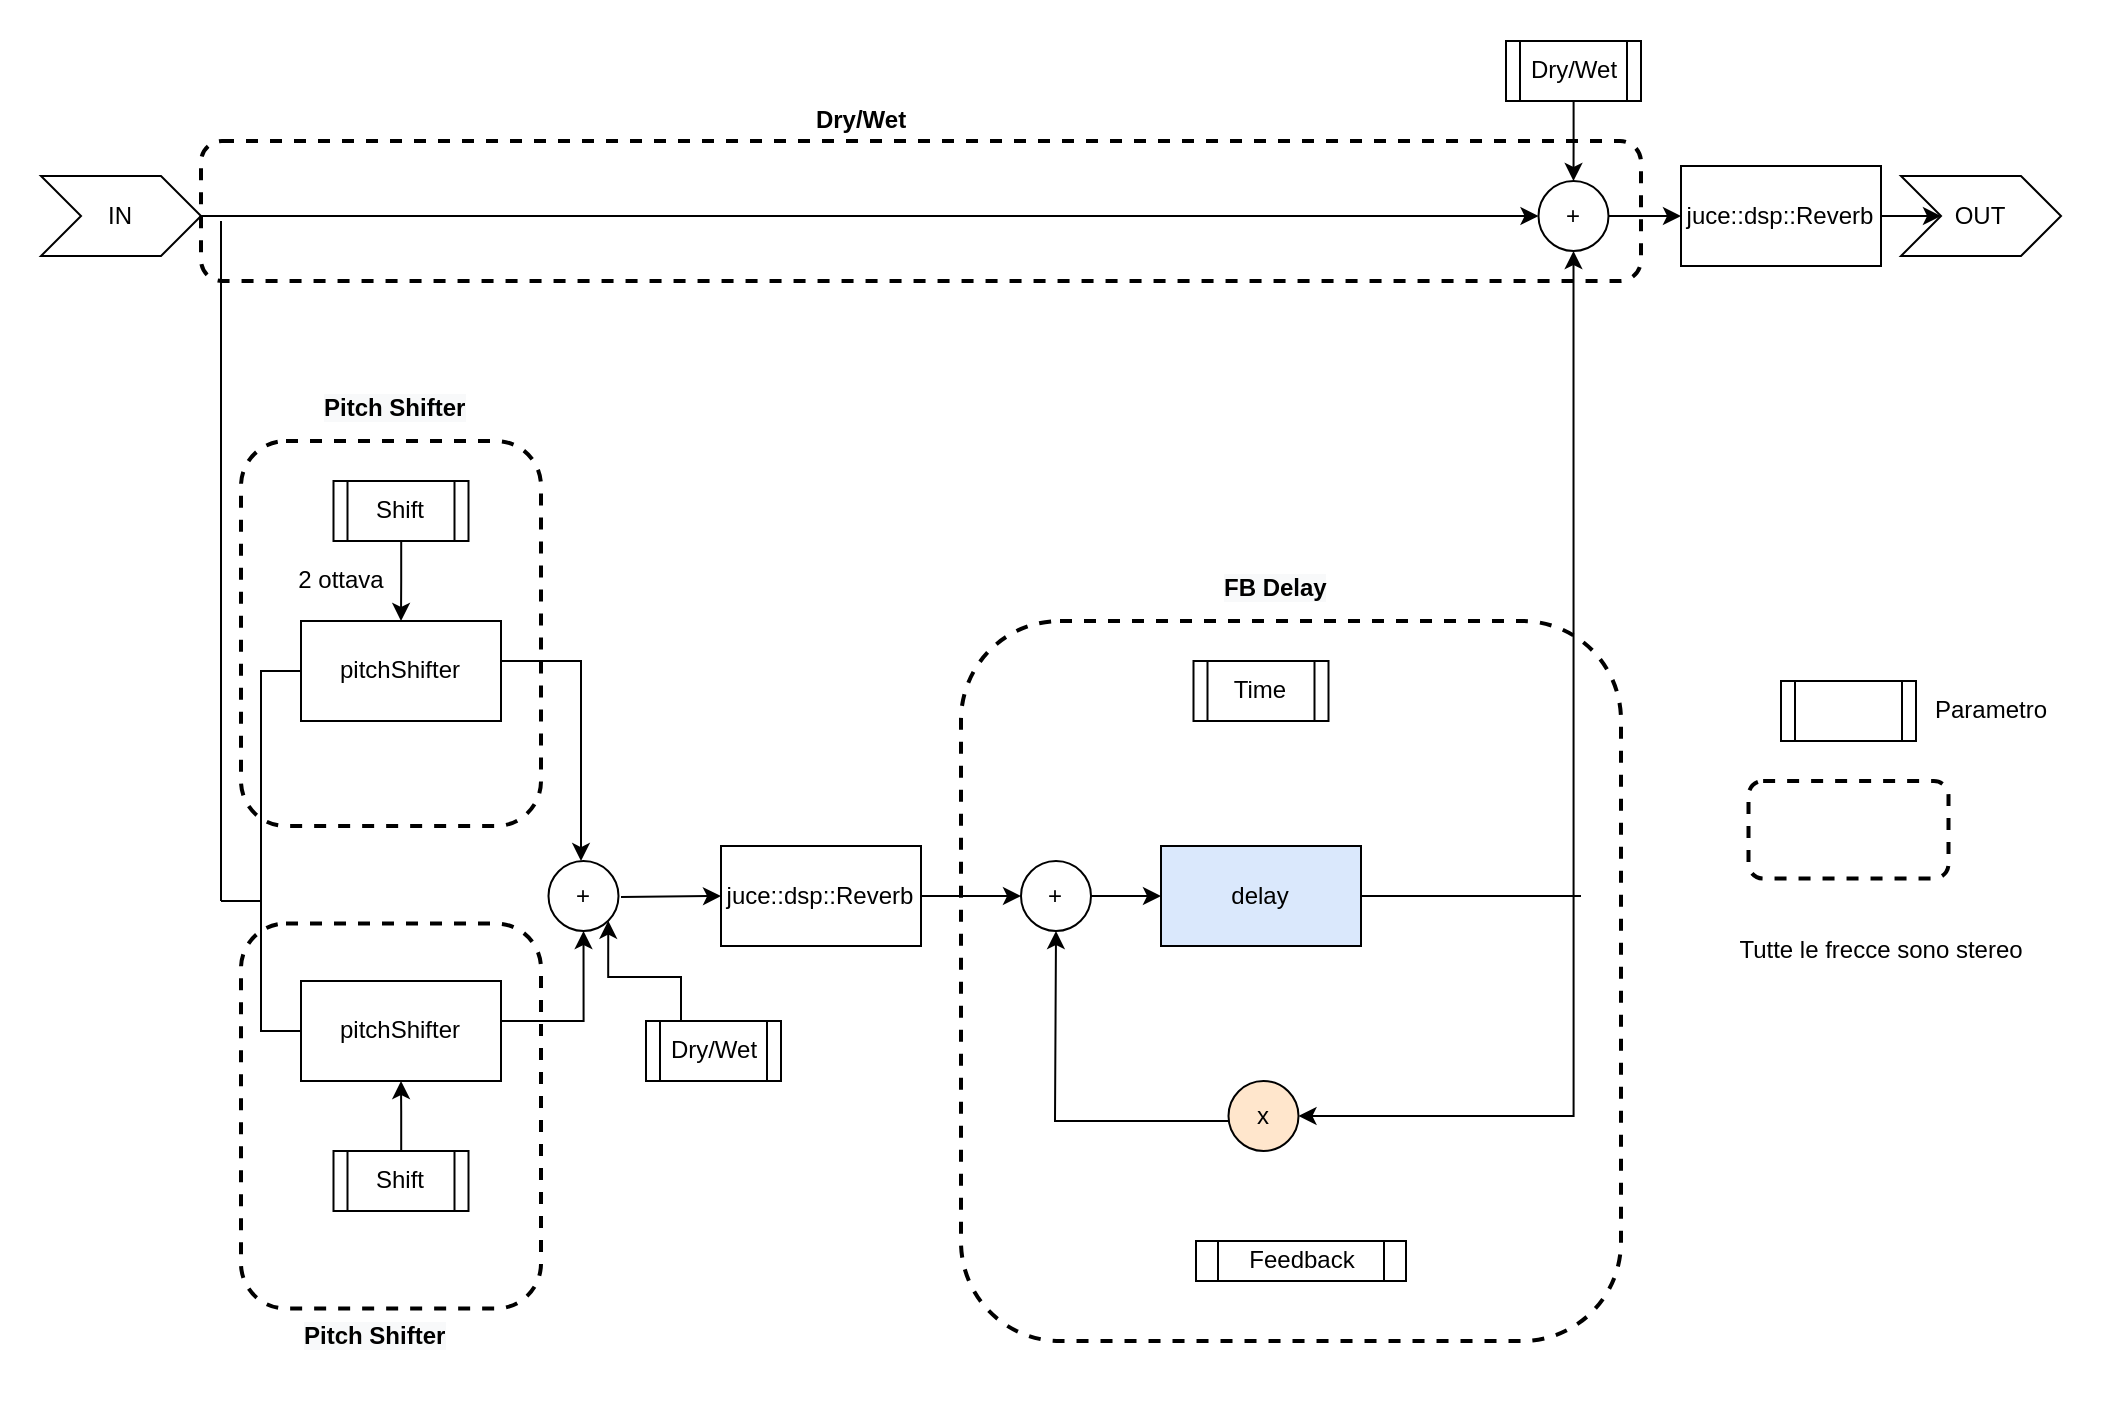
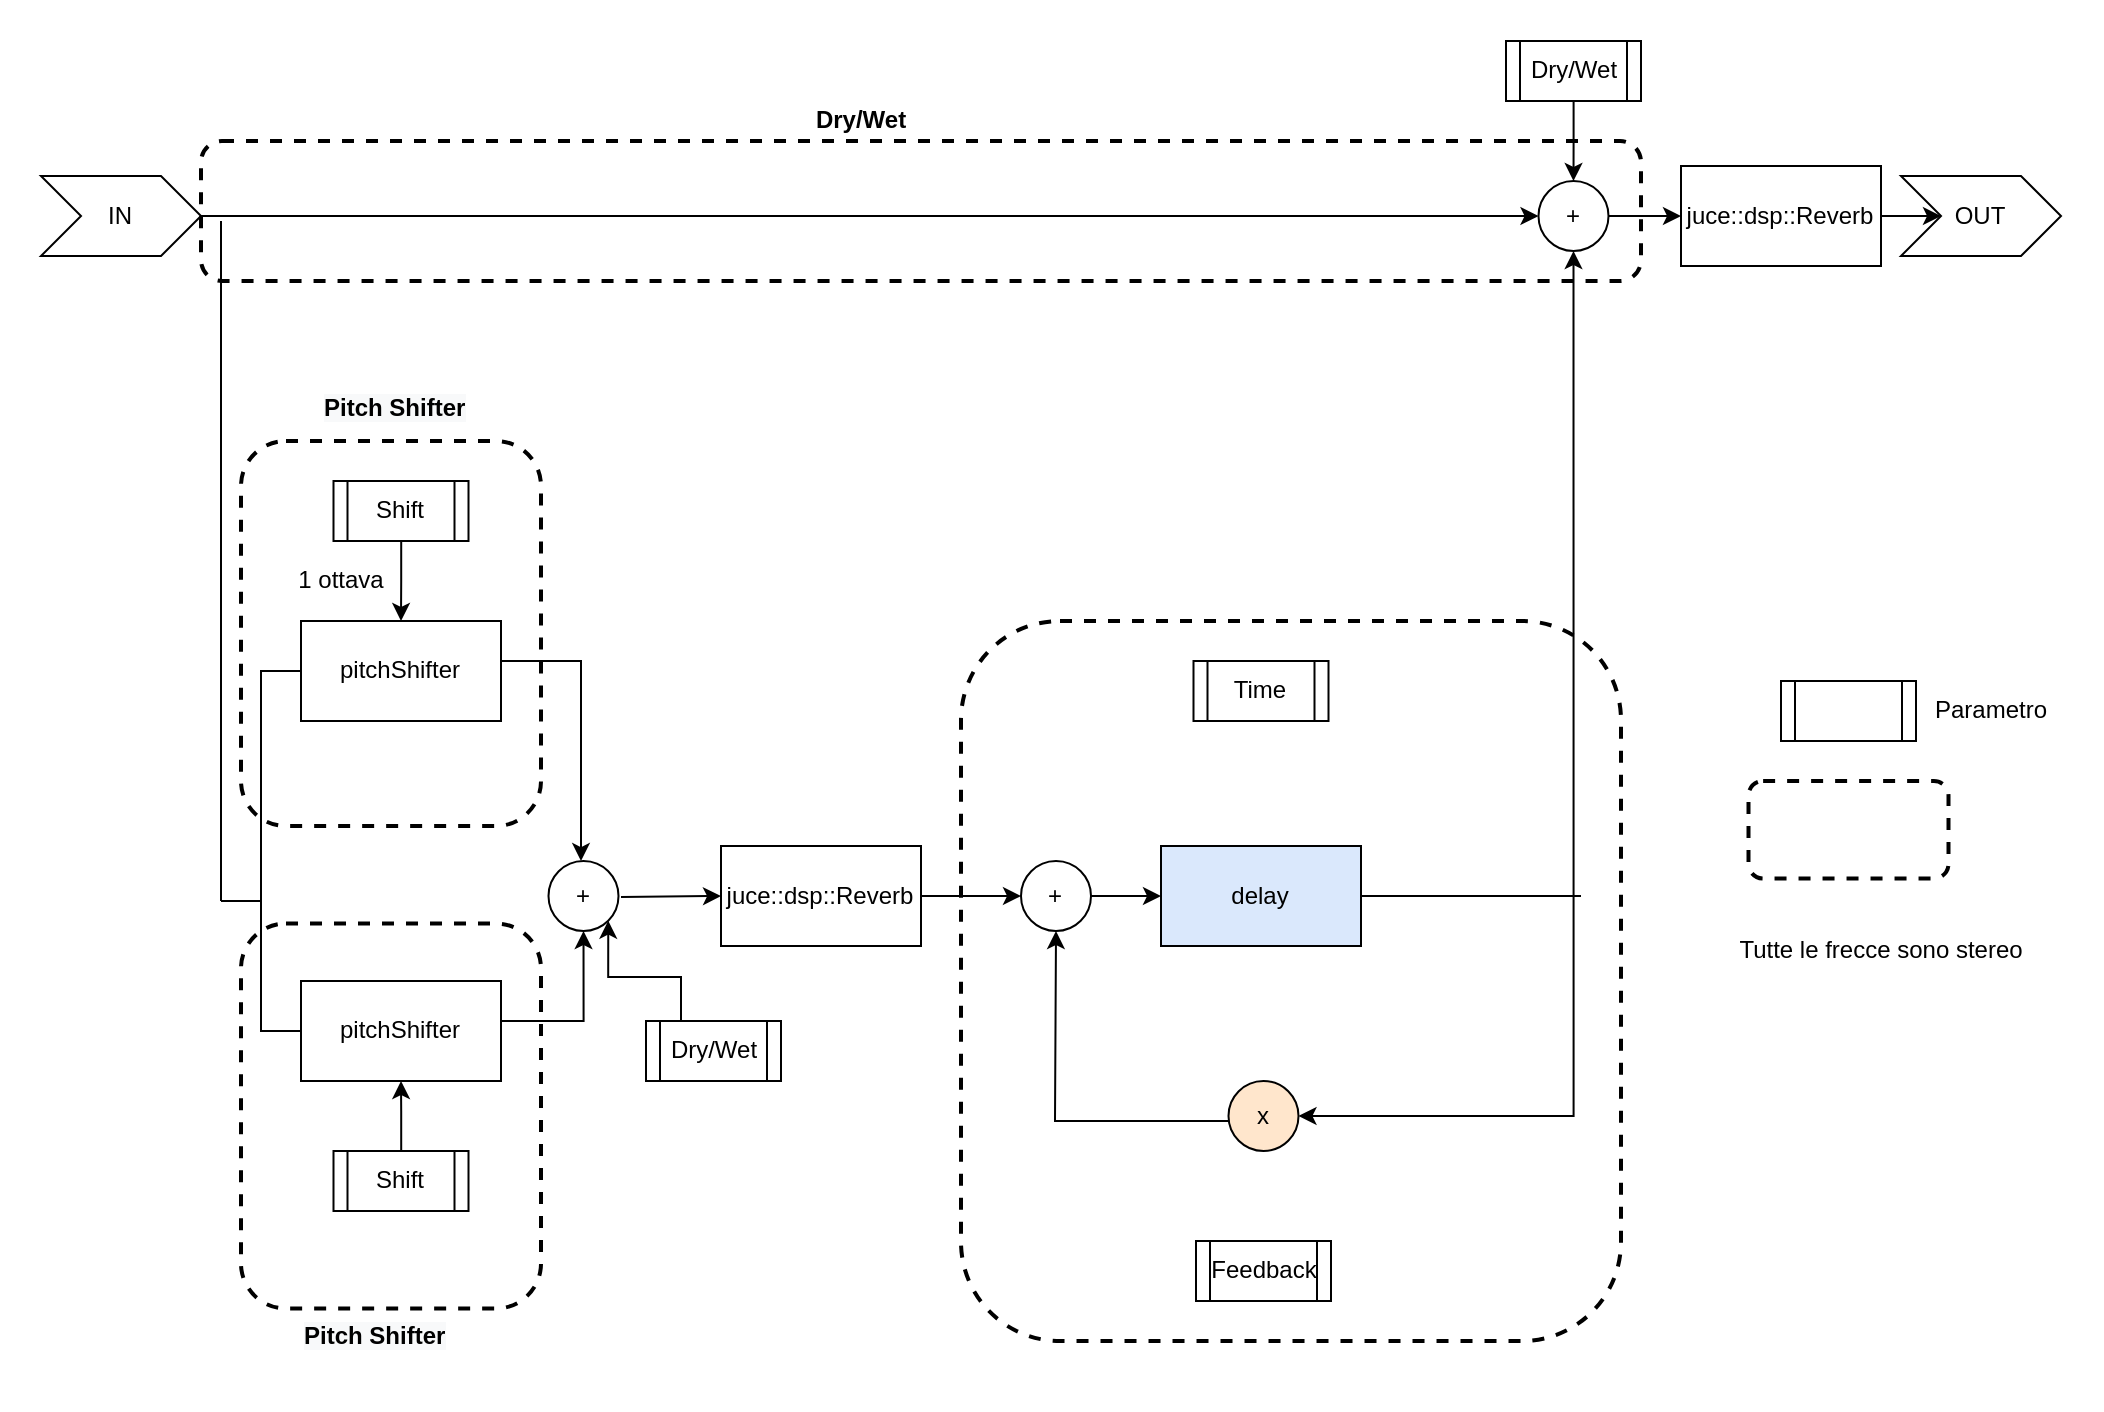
(342, 581) -> (342, 581)
(1291, 591) -> none
(1301, 1261) -> (1264, 1271)
